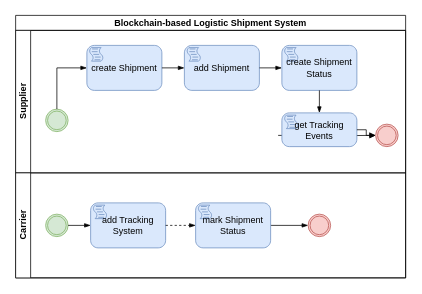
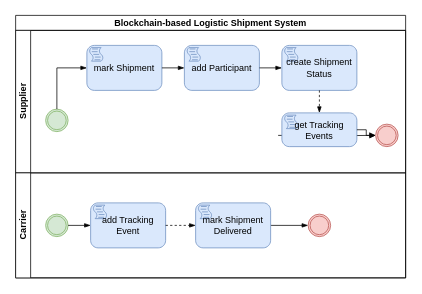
(124, 68) -> (124, 68)
(222, 68) -> (222, 68)
(319, 98) -> (319, 98)
(128, 225) -> (128, 225)
(233, 225) -> (233, 225)
